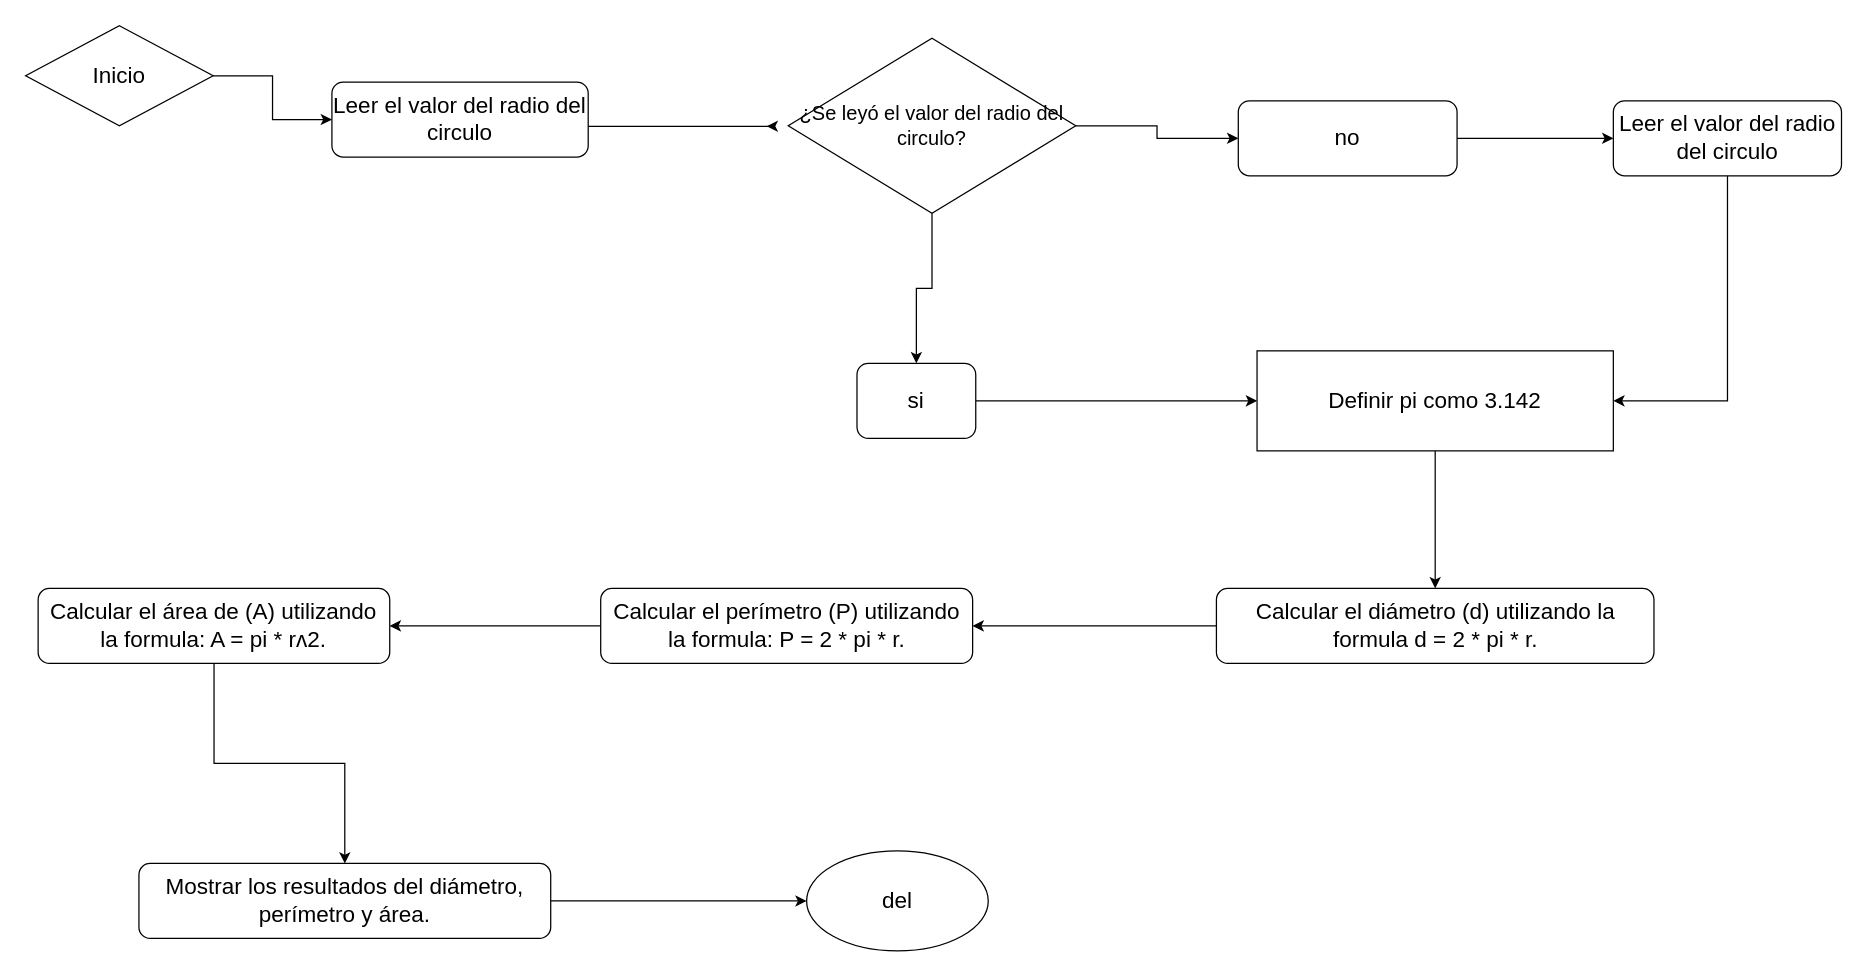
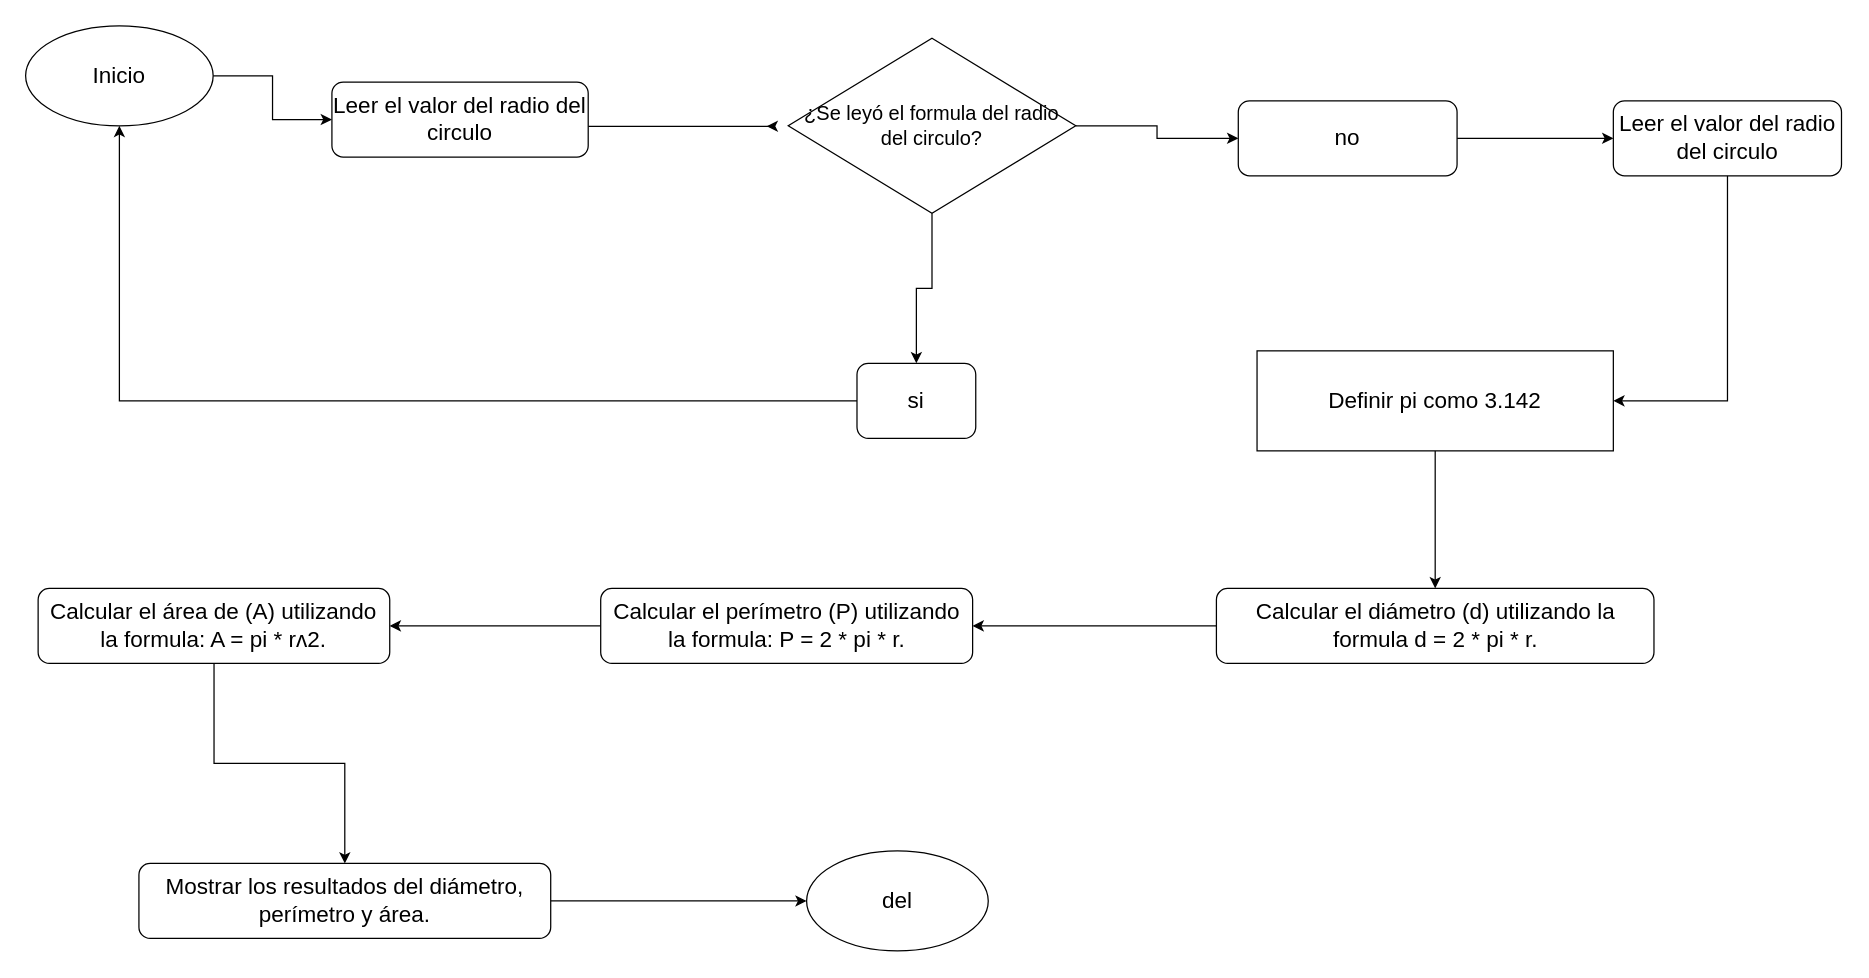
(119, 76) -> (119, 76)
(932, 126) -> (932, 126)
(1112, 401) -> (355, 401)
